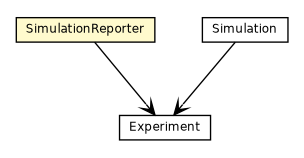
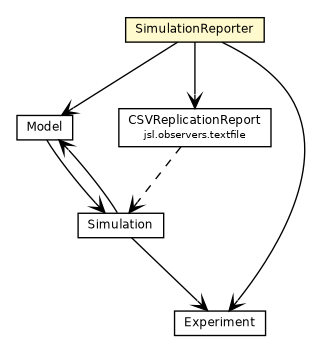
none -> (44, 128)
none -> (195, 128)
